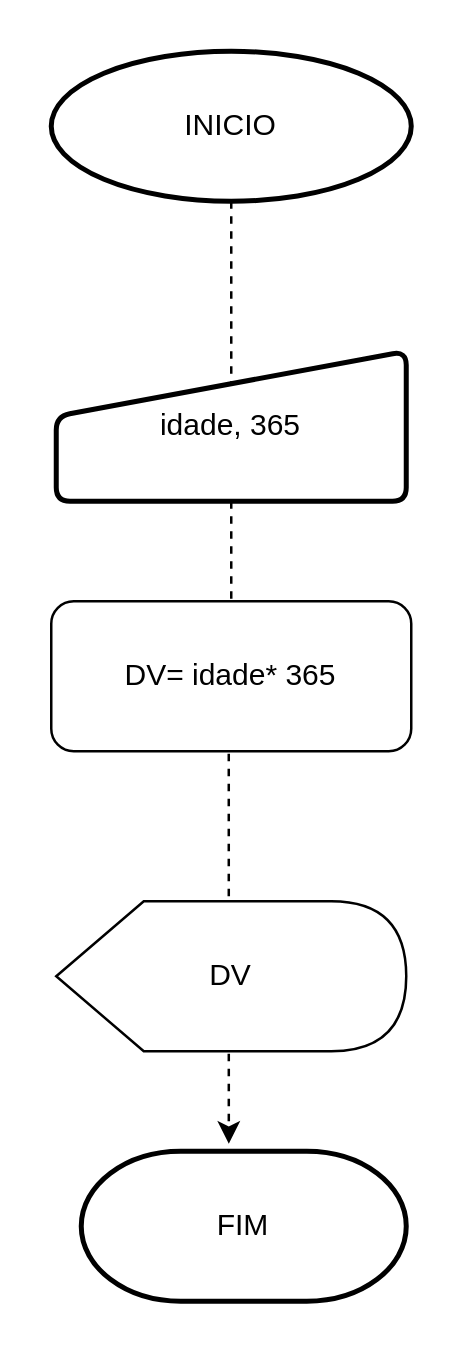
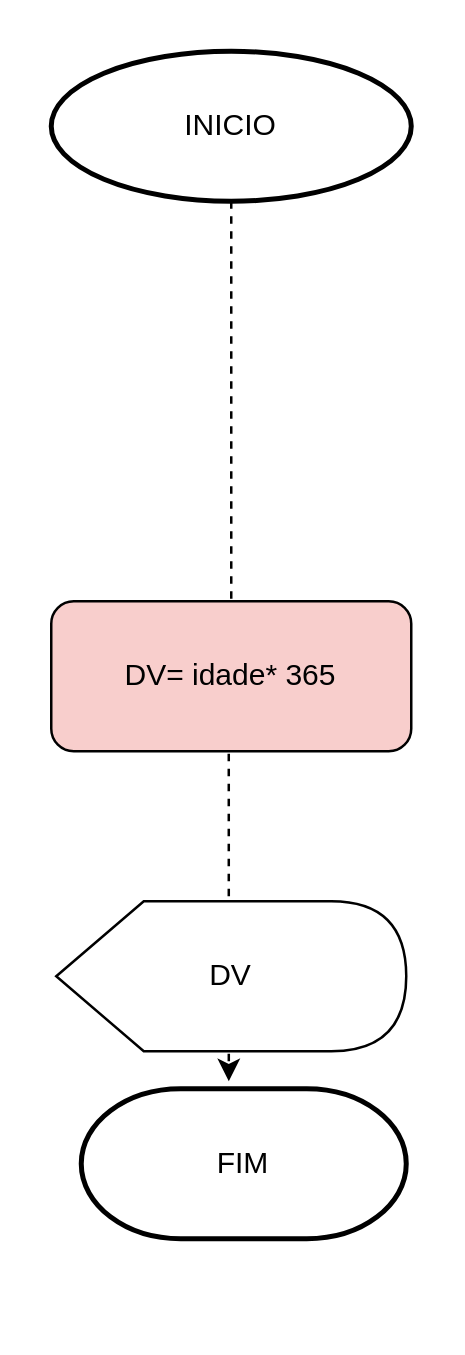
(231, 426) -> none
(231, 676) -> (231, 676)
(244, 1226) -> (244, 1164)
